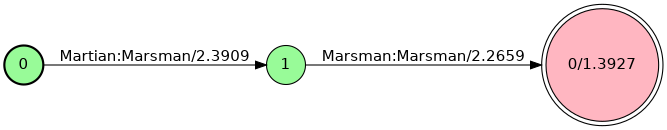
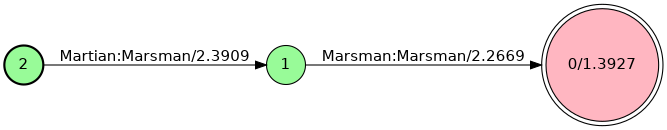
(424, 57) -> (424, 57)
(24, 65) -> (24, 65)
